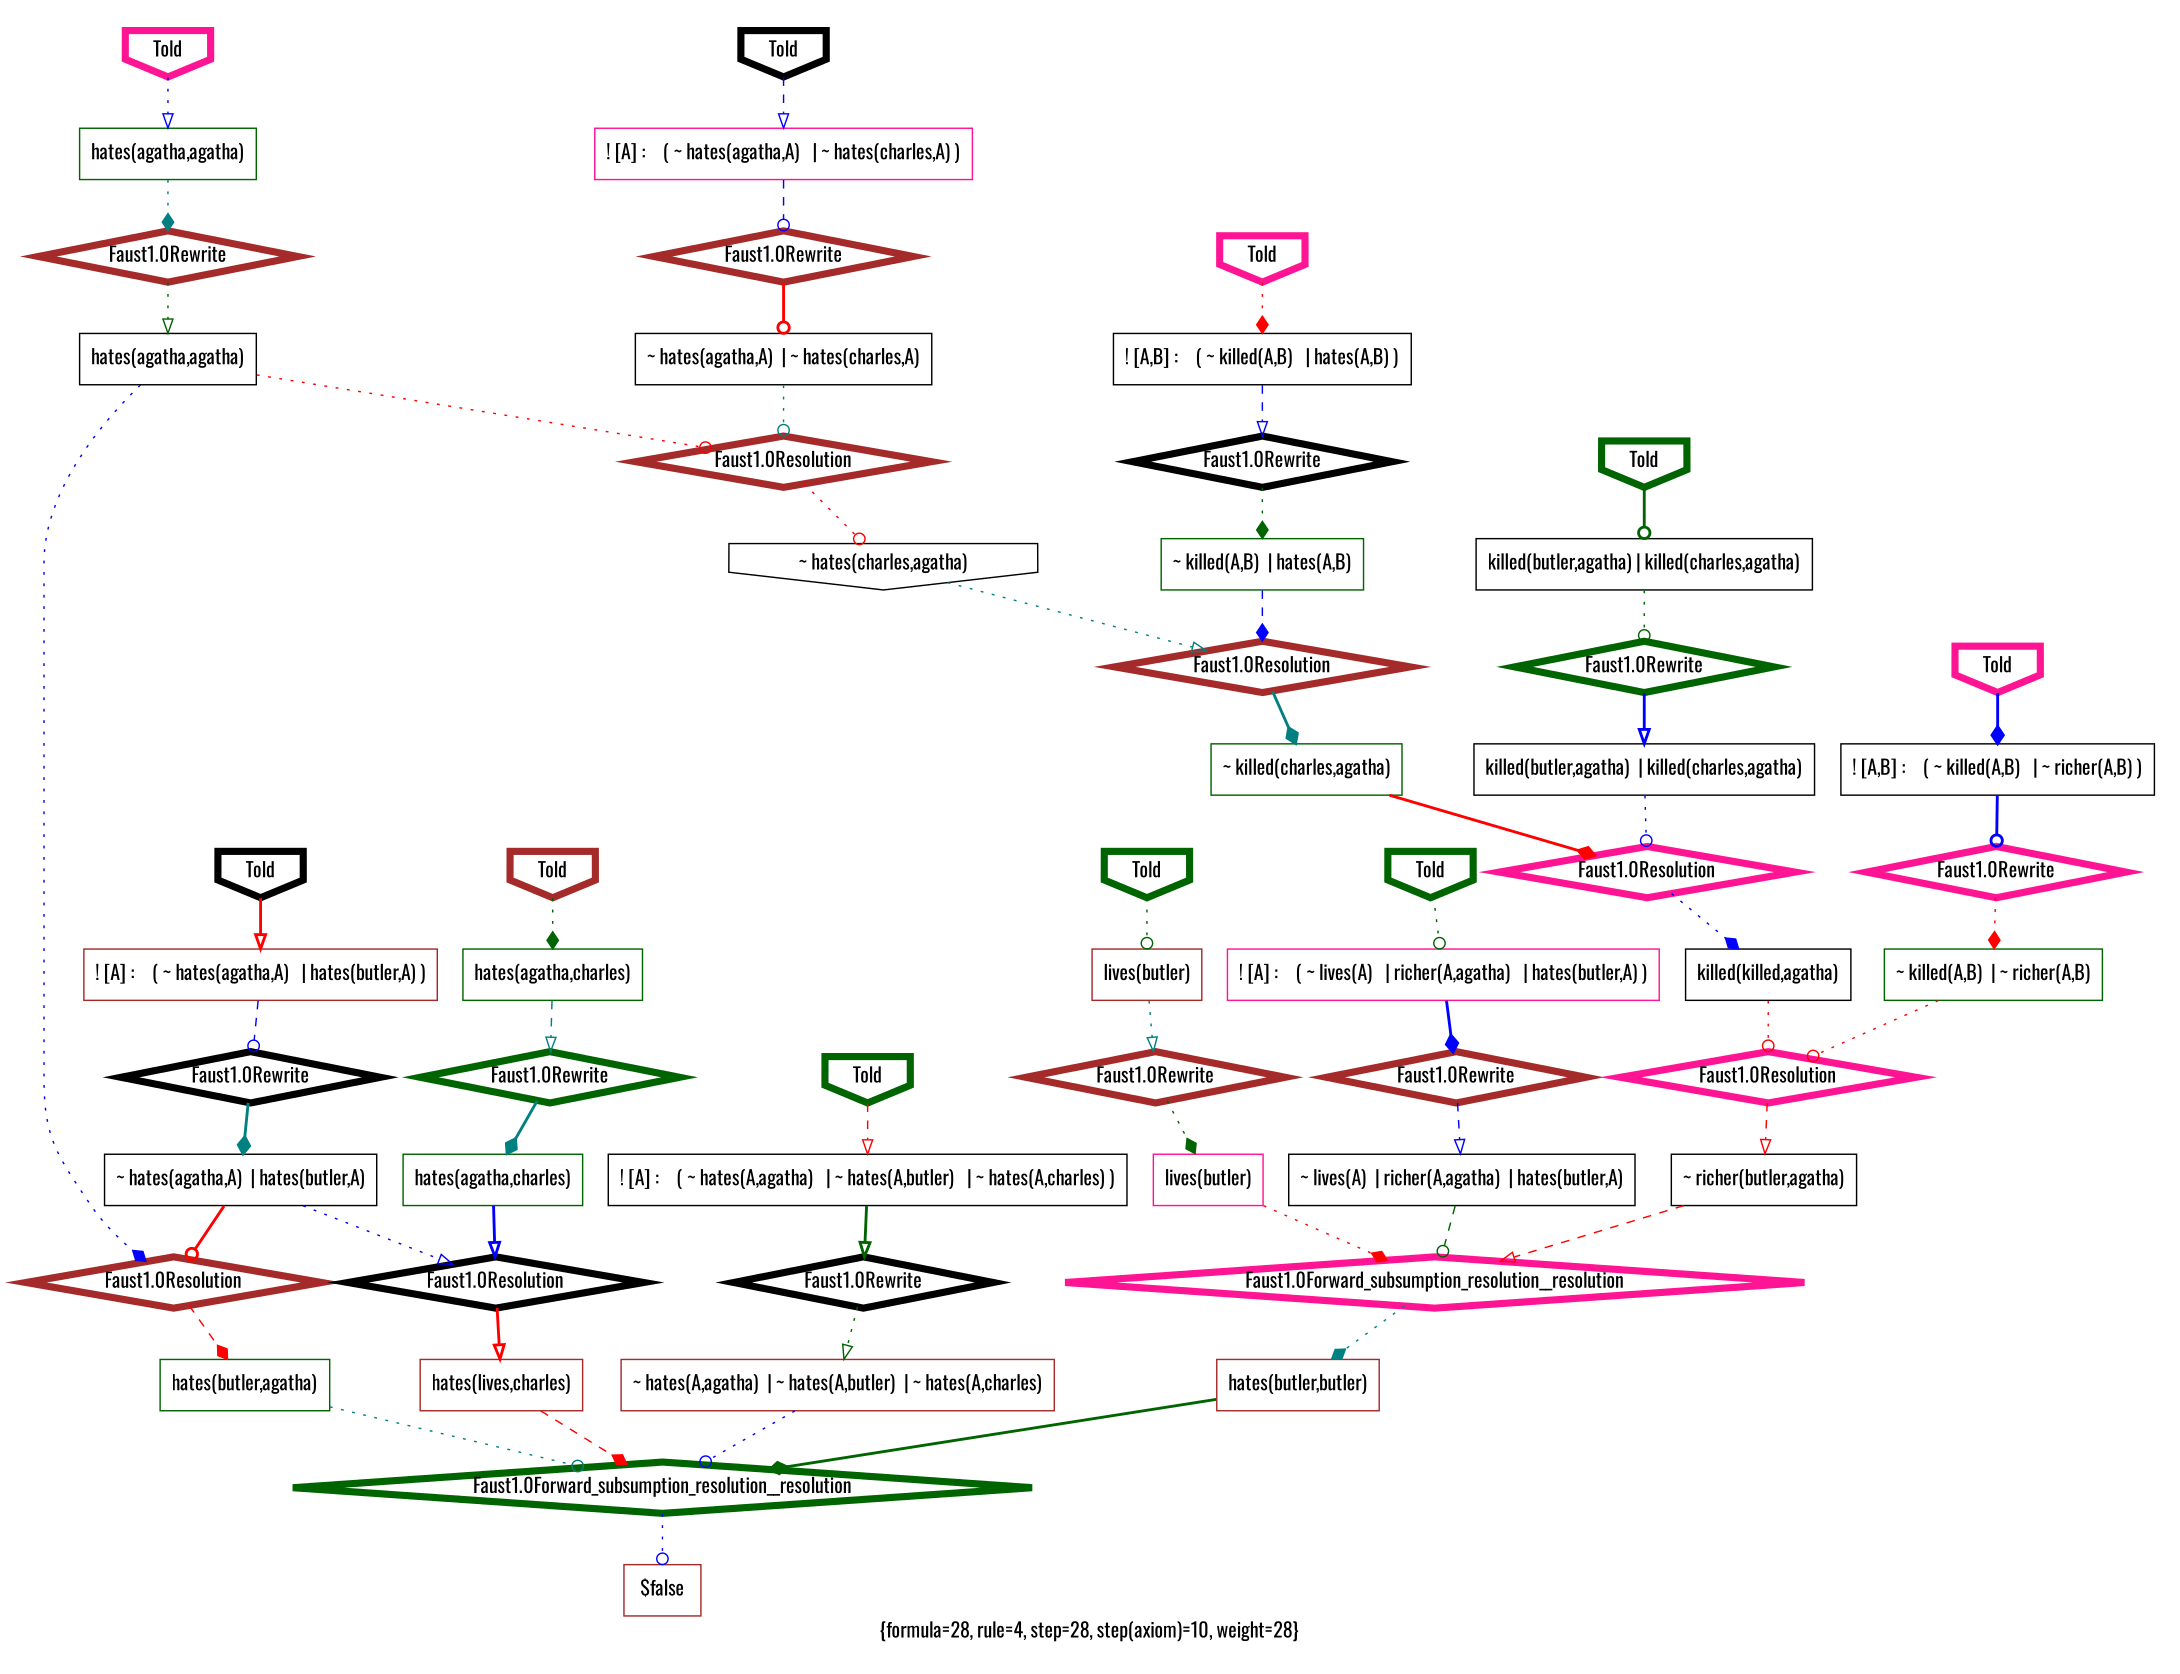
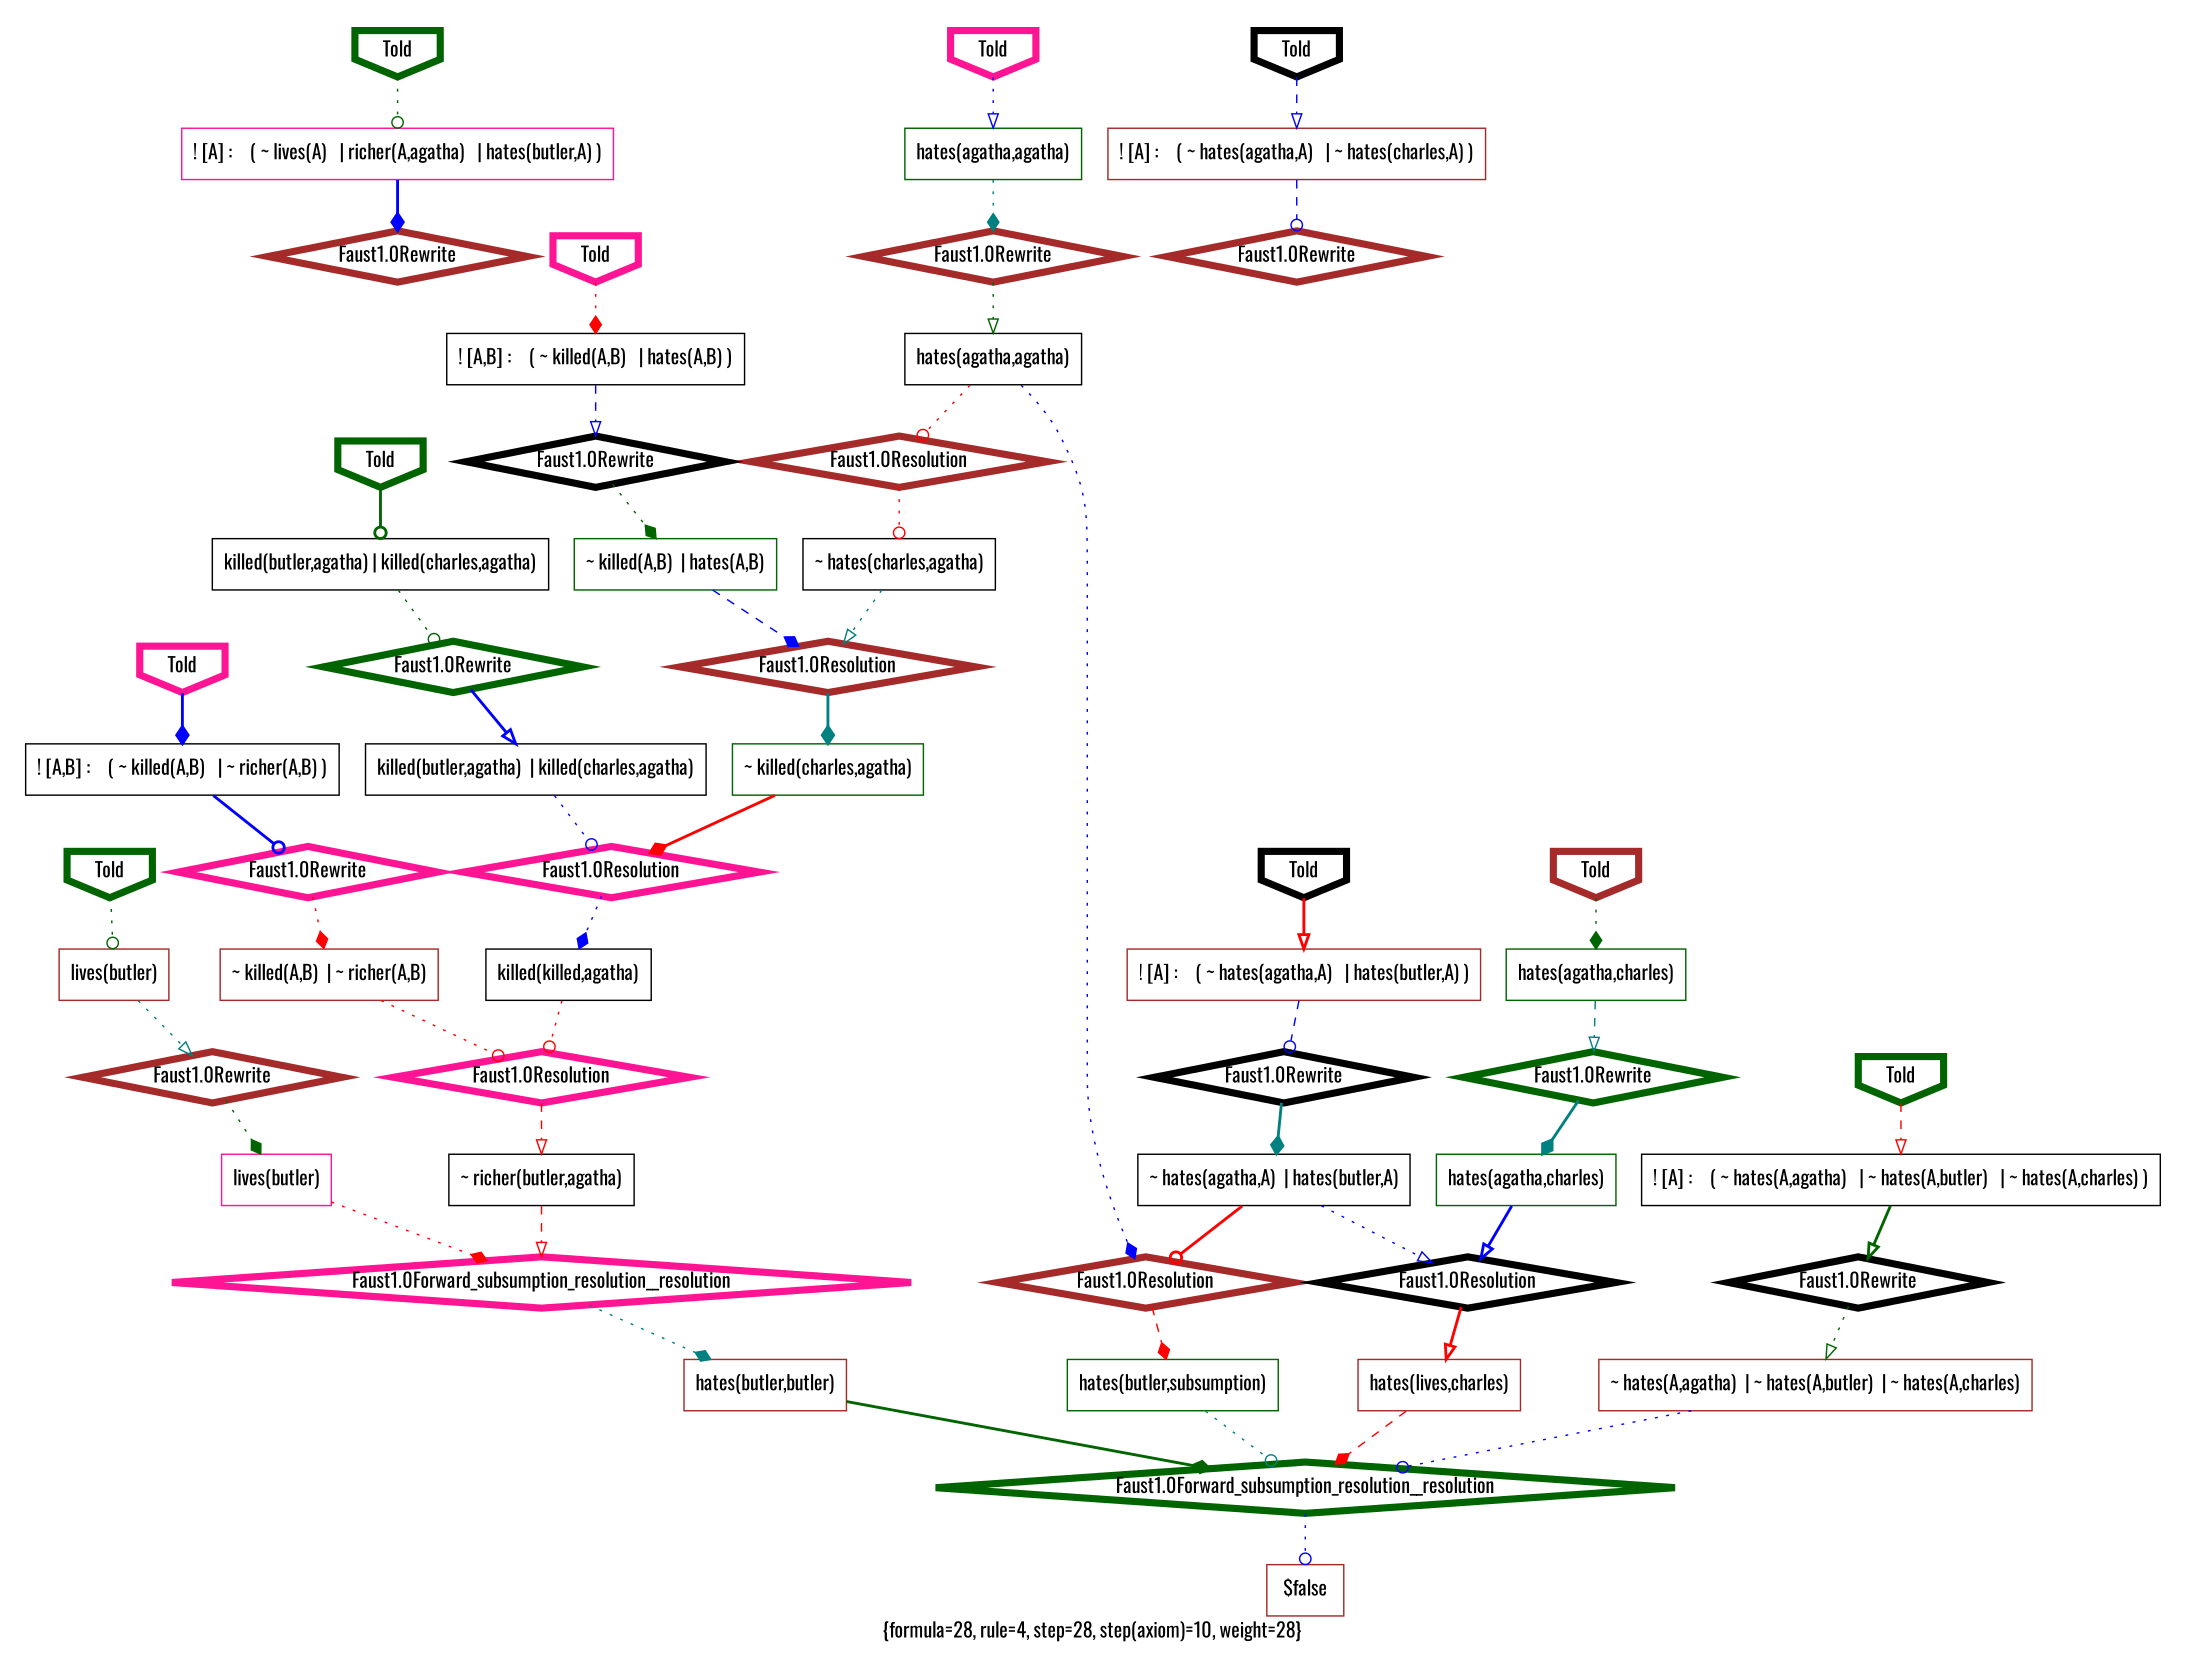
(784, 154) -> (1297, 154)
(784, 359) -> none
(883, 564) -> (899, 564)
(1993, 975) -> (329, 975)
(1462, 1180) -> none
(245, 1385) -> (1173, 1385)
